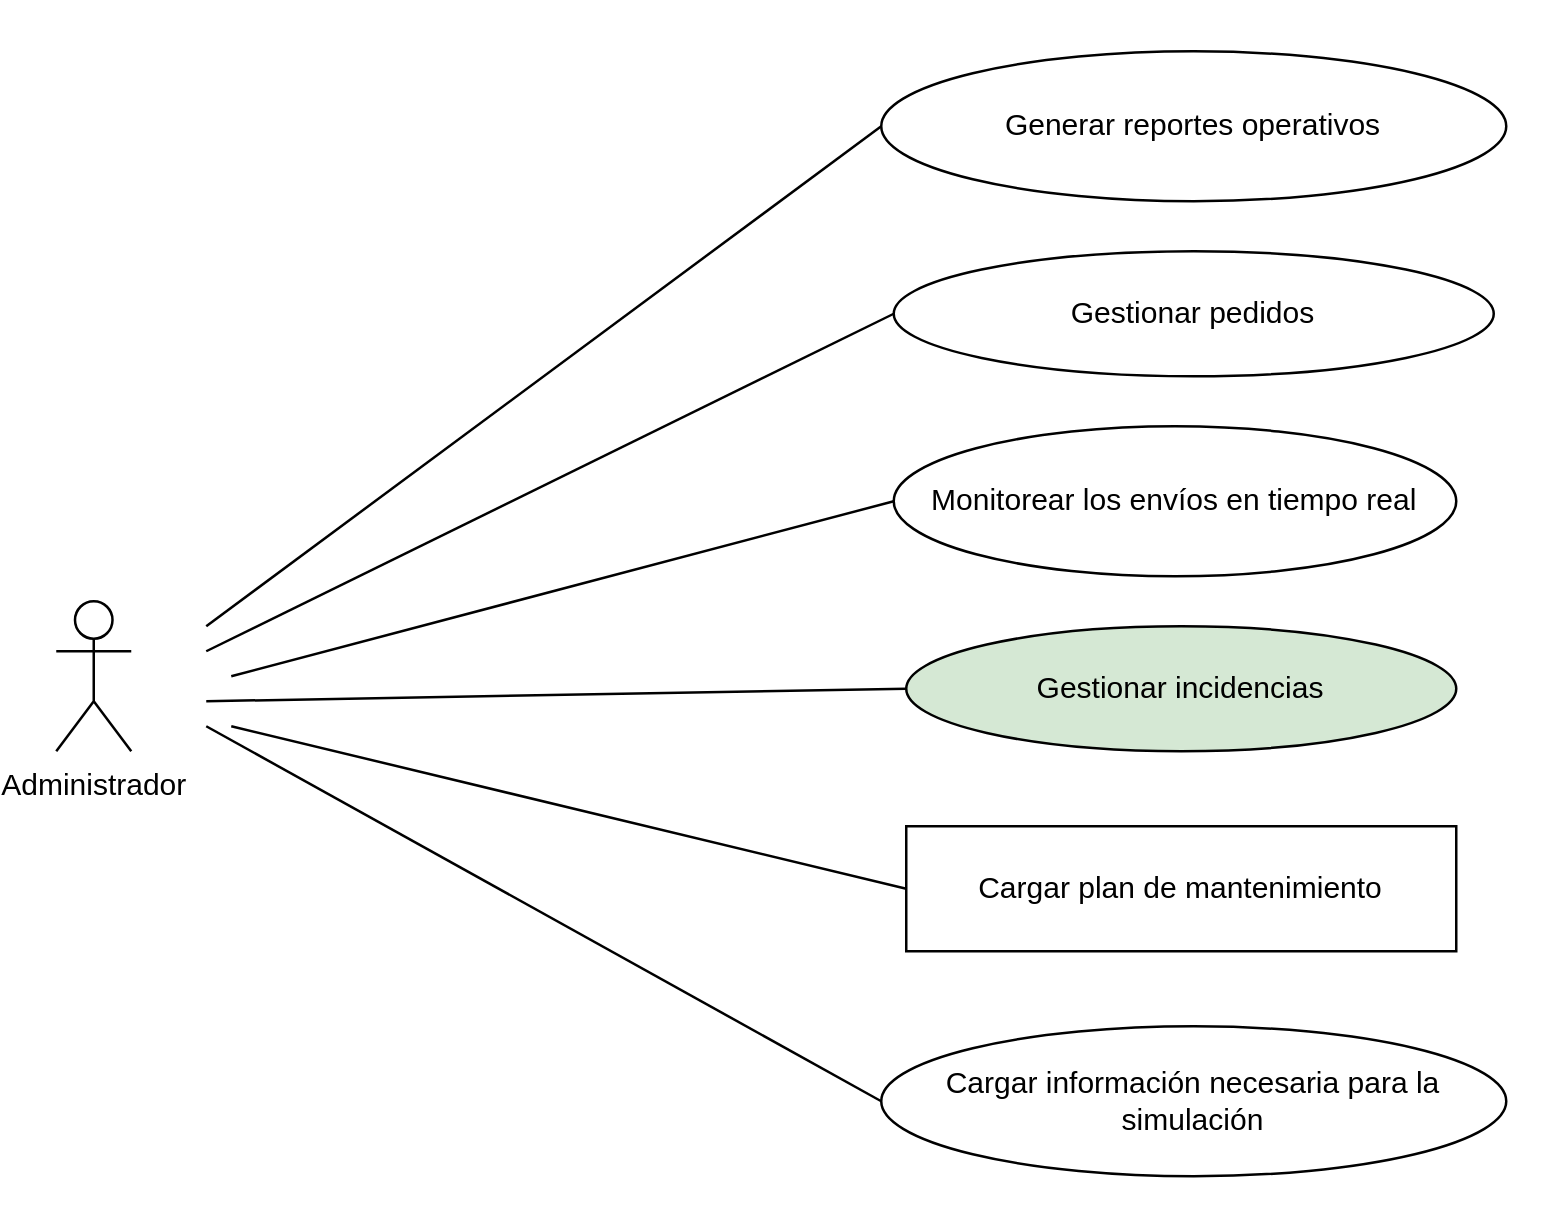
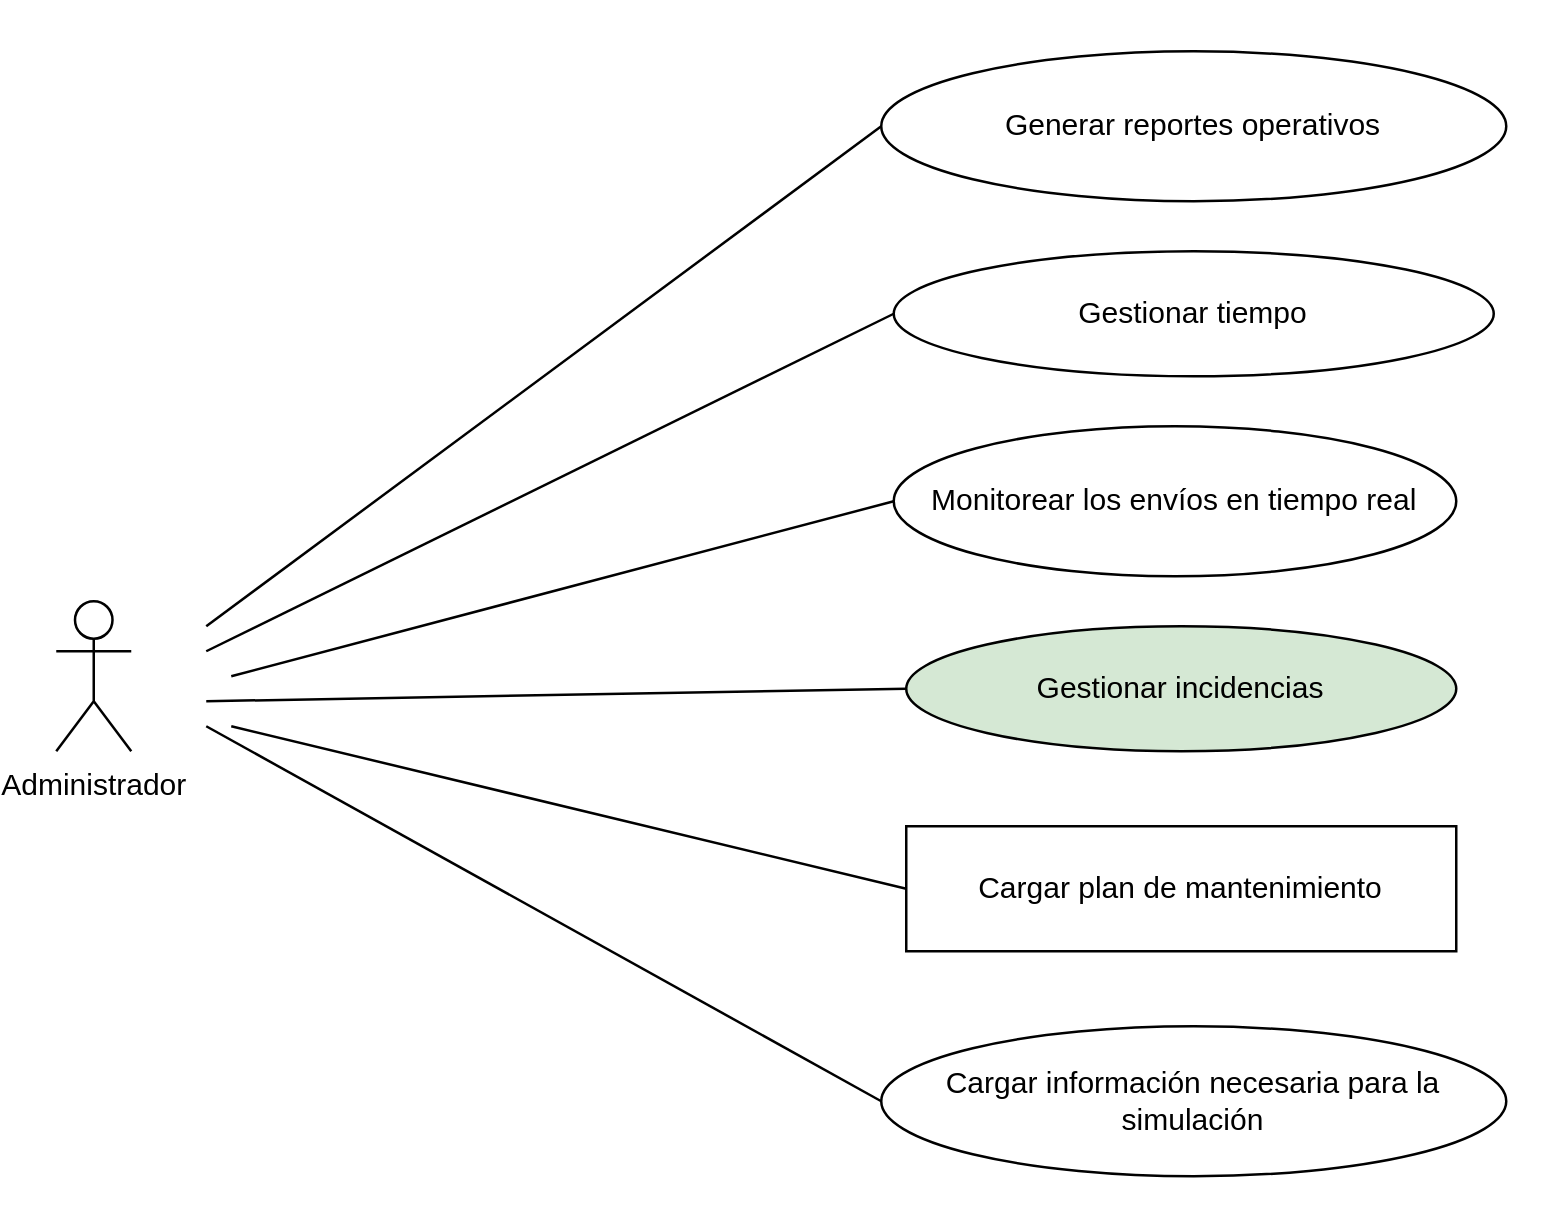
(1194, 314) -> (1194, 314)
